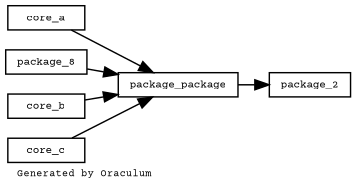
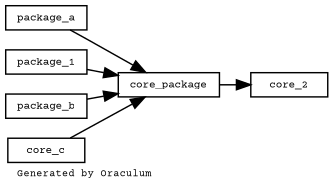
(46, 18) -> (46, 18)
(46, 62) -> (46, 62)
(178, 85) -> (169, 85)
(310, 85) -> (289, 85)
(46, 106) -> (46, 106)
